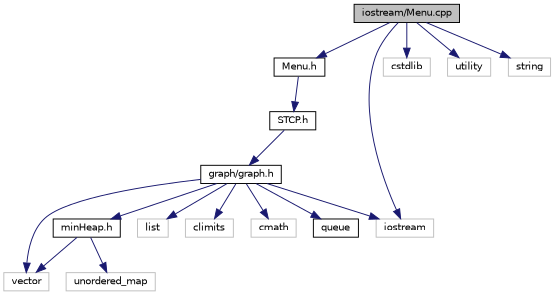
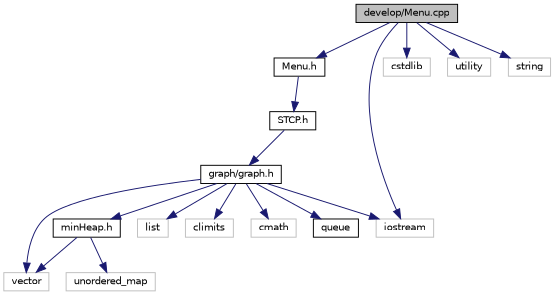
(407, 13) -> (407, 13)
